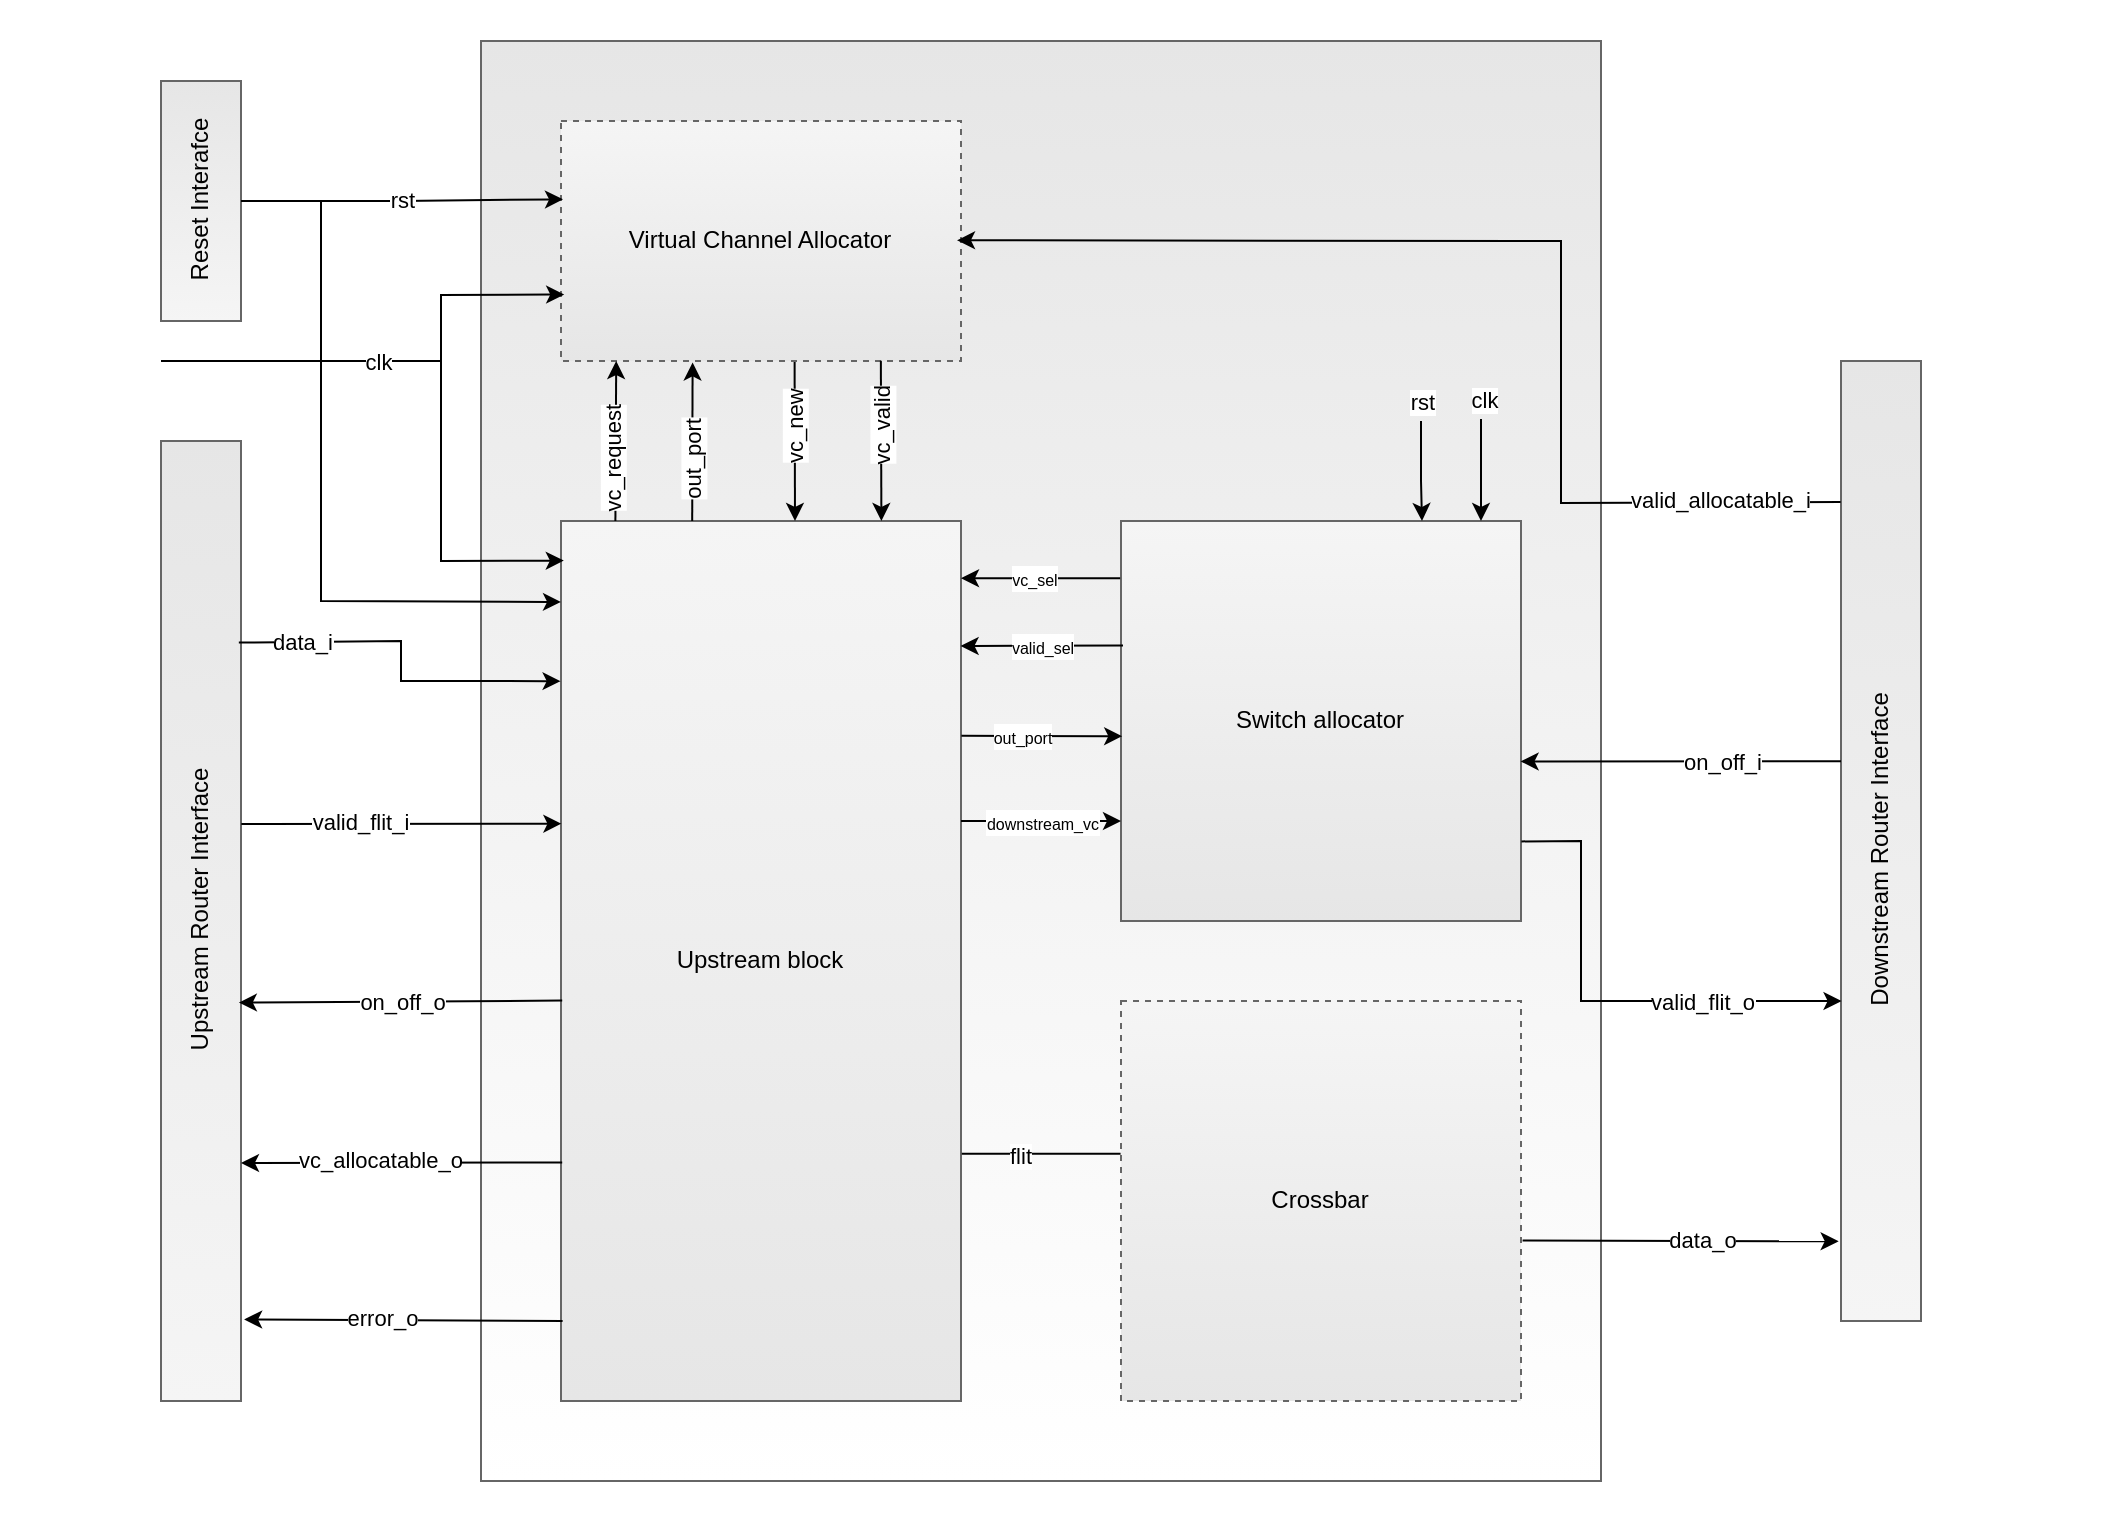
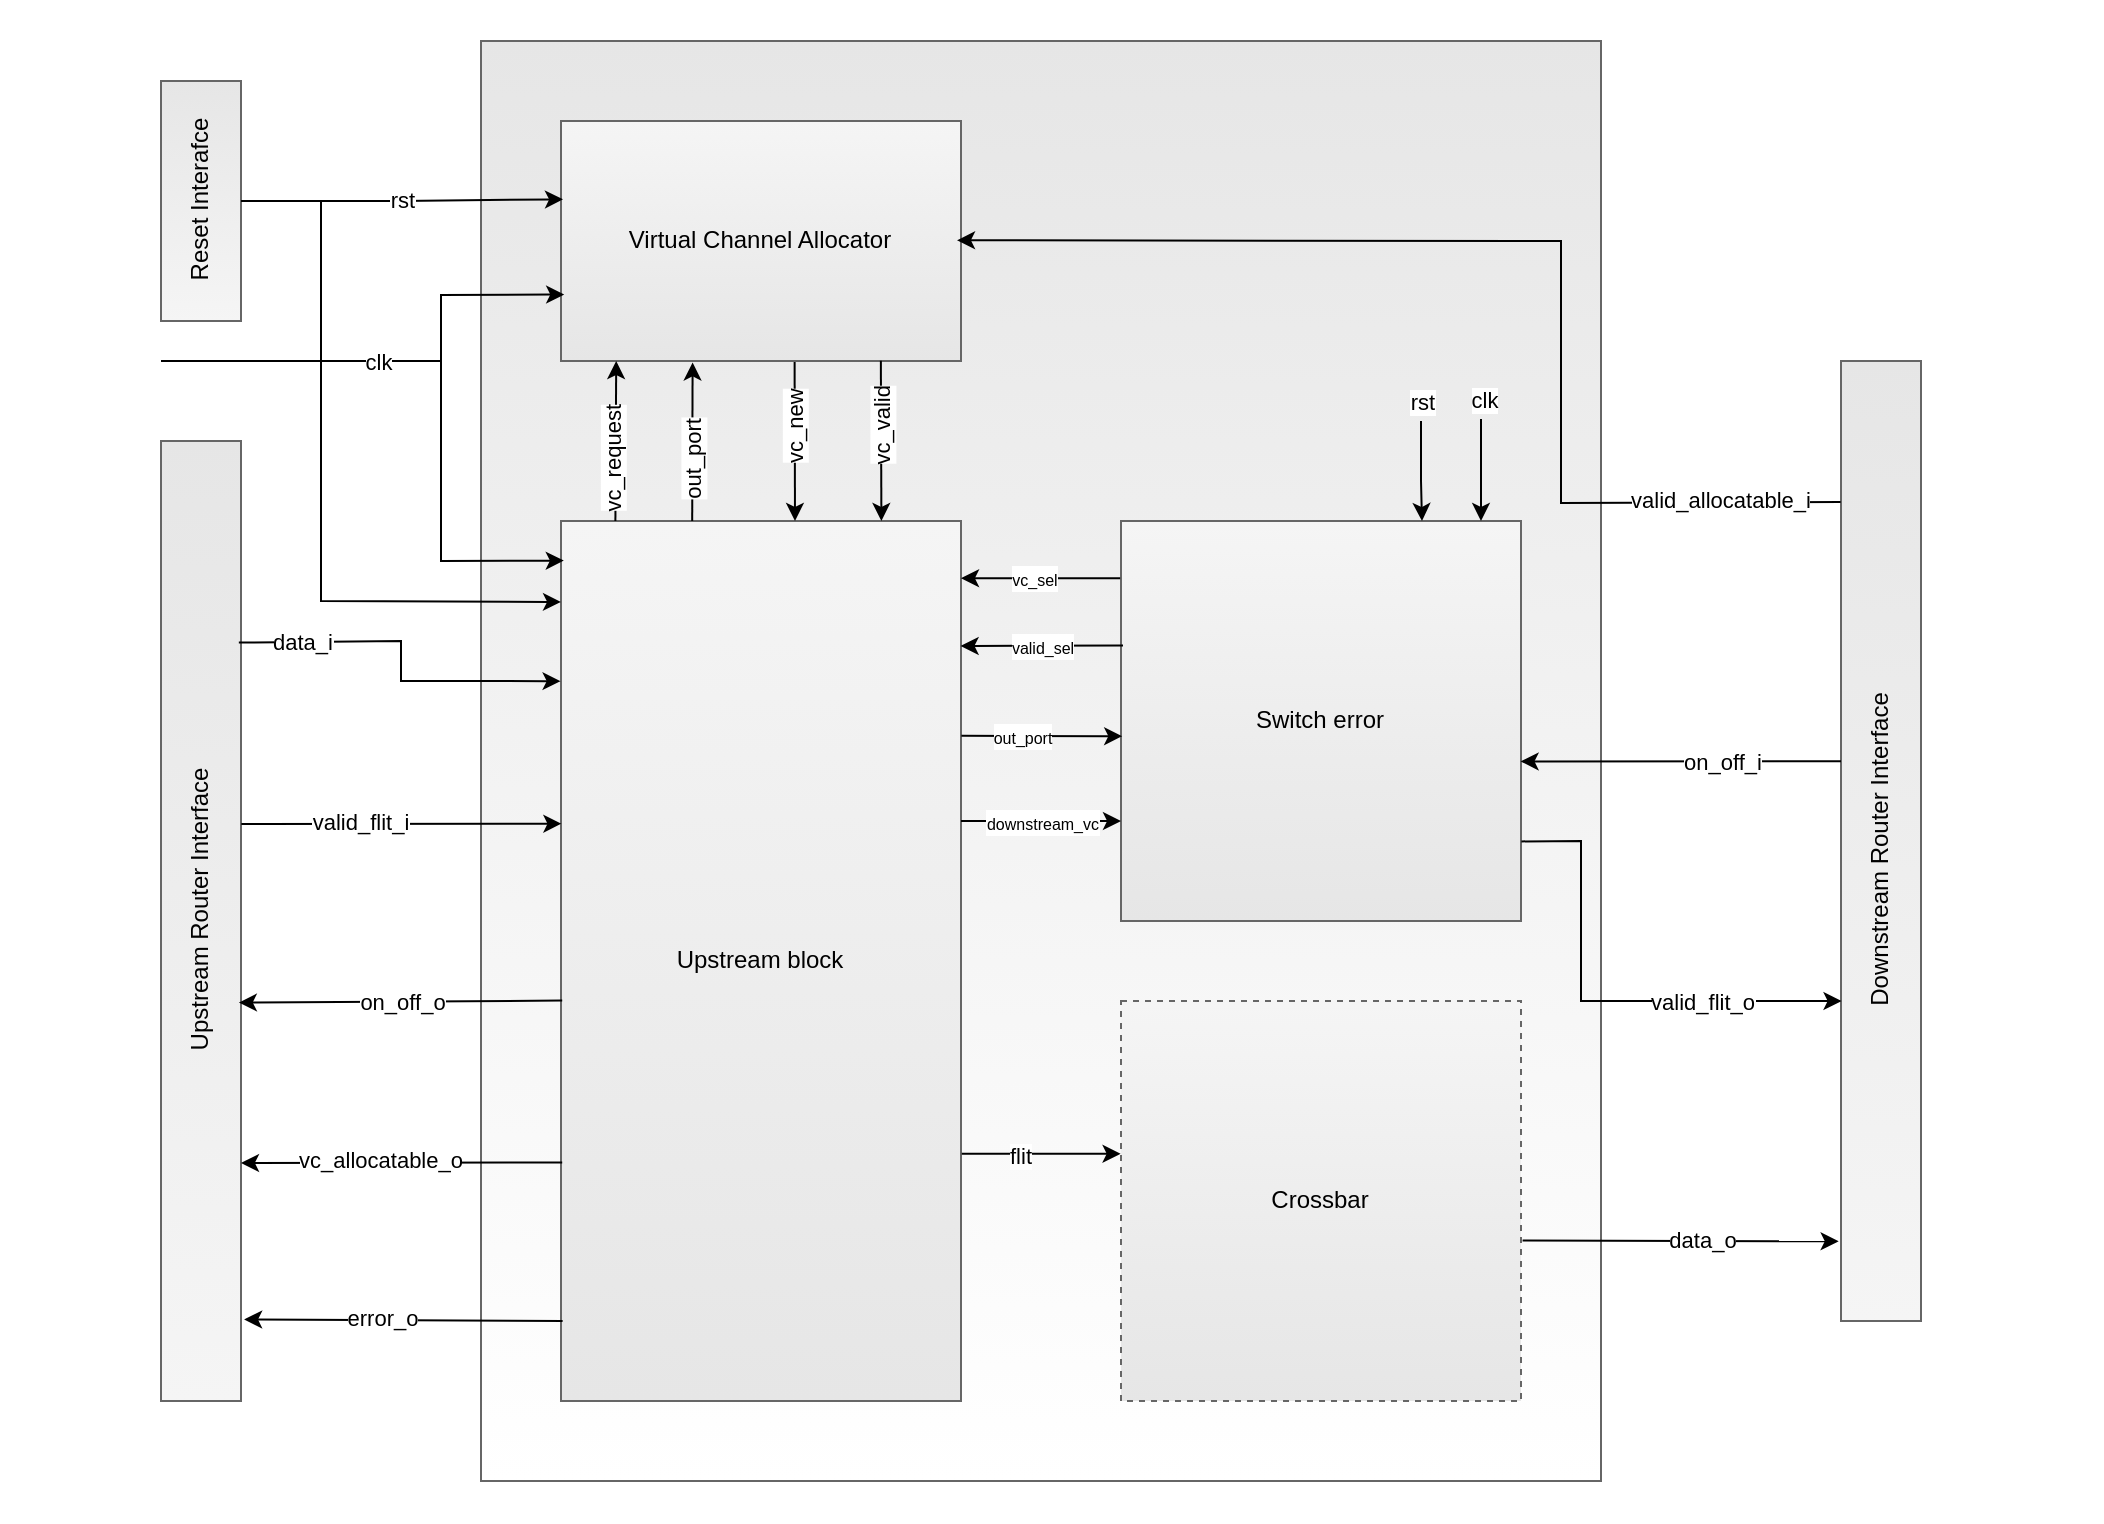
(761, 241) -> (761, 241)
(1321, 721) -> (1321, 721)
(1111, 1154) -> (1105, 1154)
